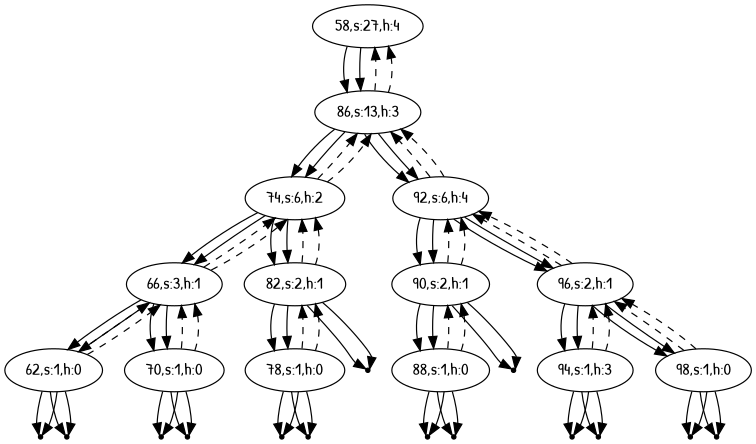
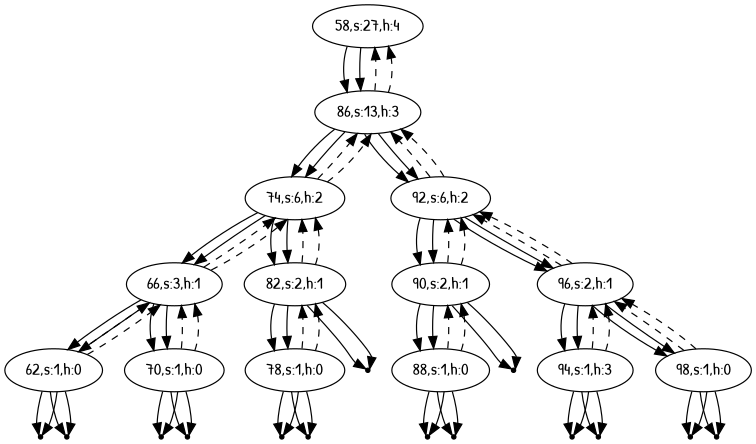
(441, 198) -> (441, 198)
